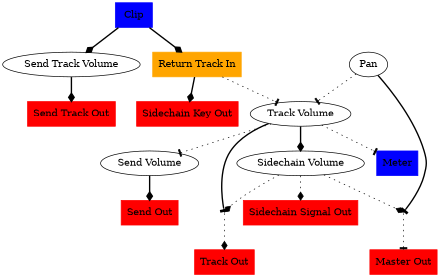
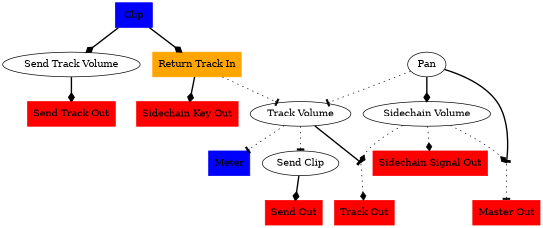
(301, 135) -> (427, 85)
(150, 163) -> (301, 163)
